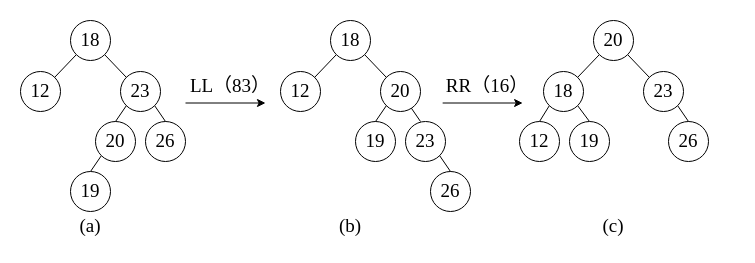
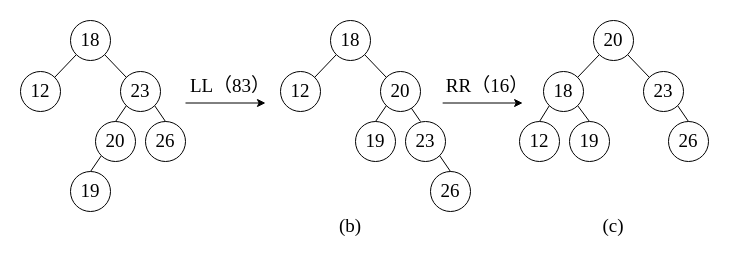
(91, 227) -> none
